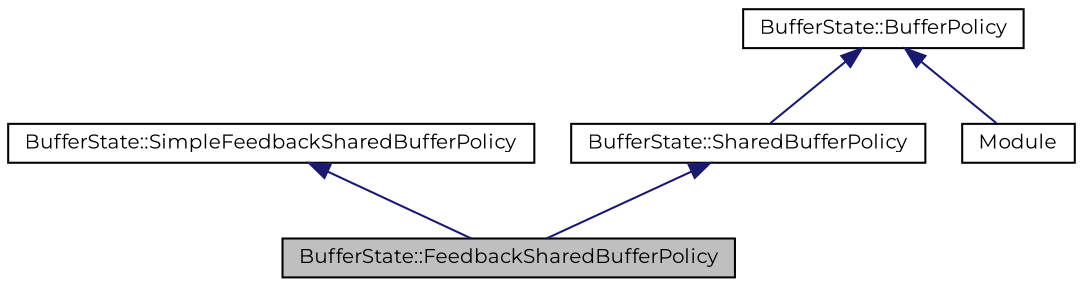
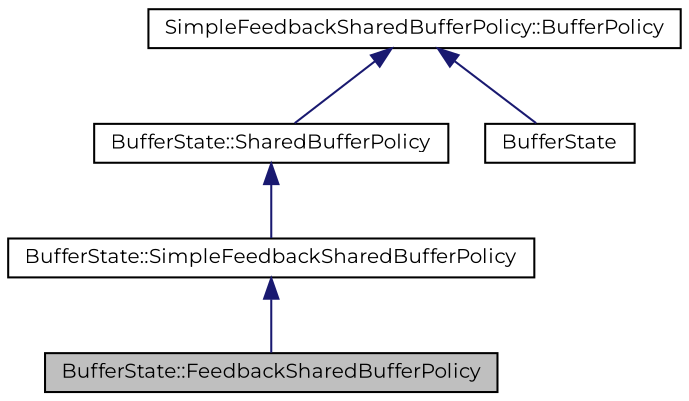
(883, 29) -> (415, 29)
(1018, 143) -> (560, 143)
(619, 205) -> (271, 211)
